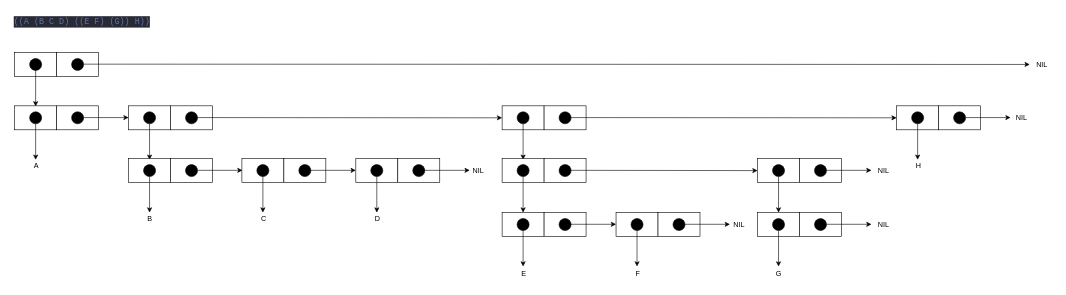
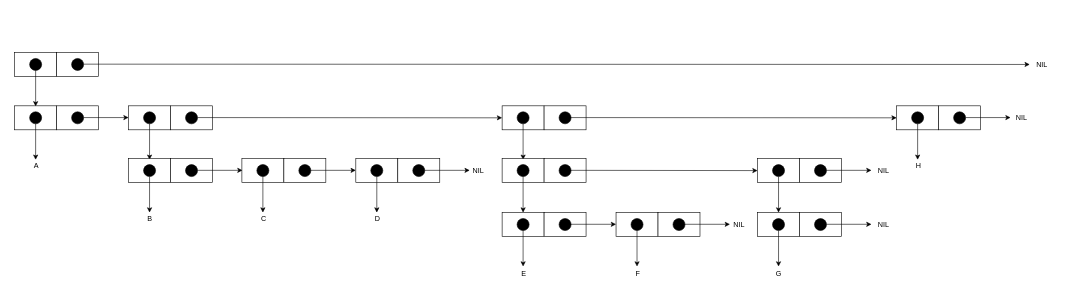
(83, 25) -> none
